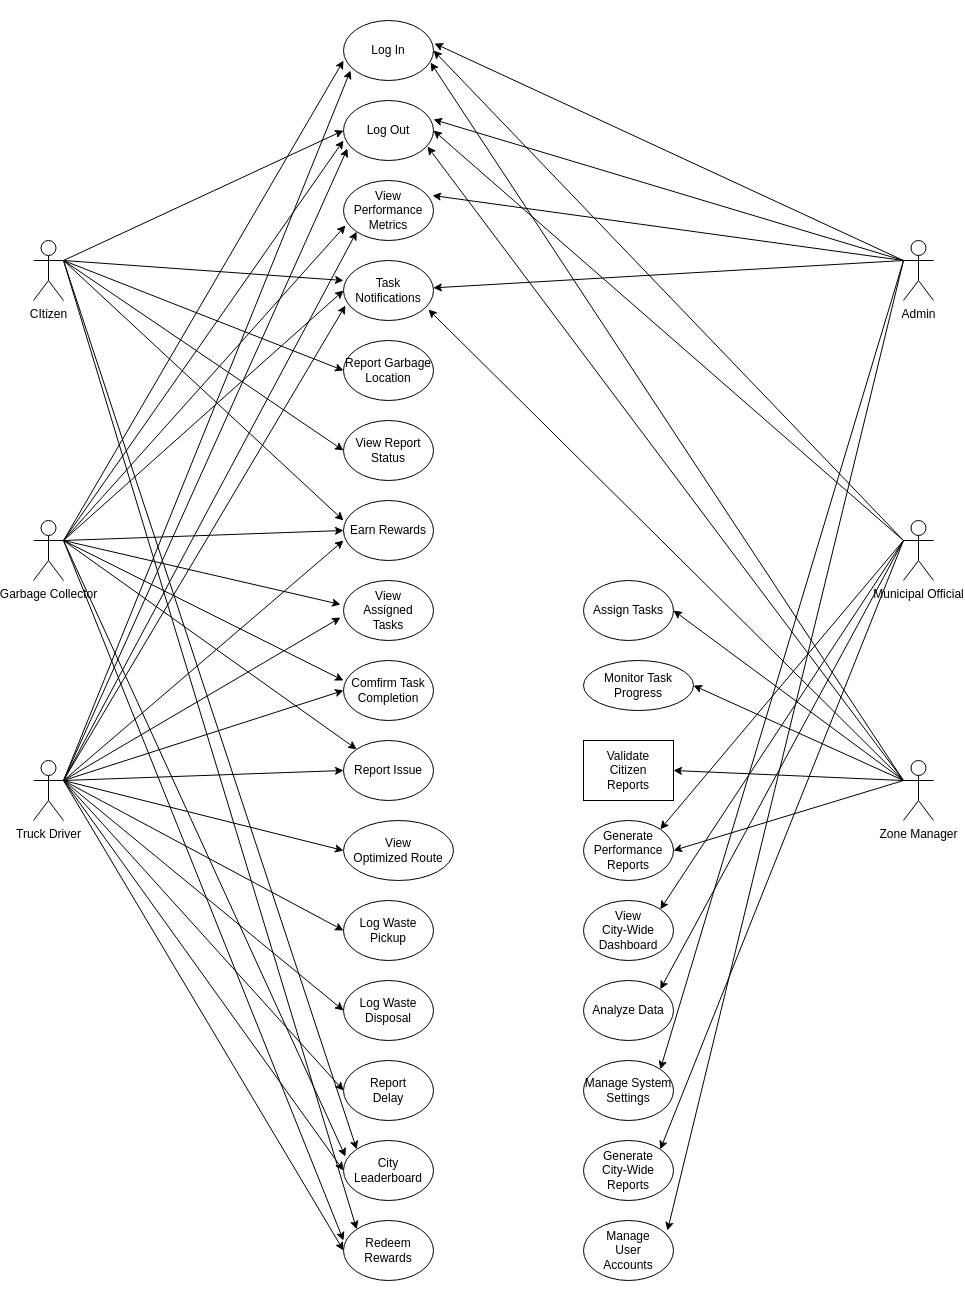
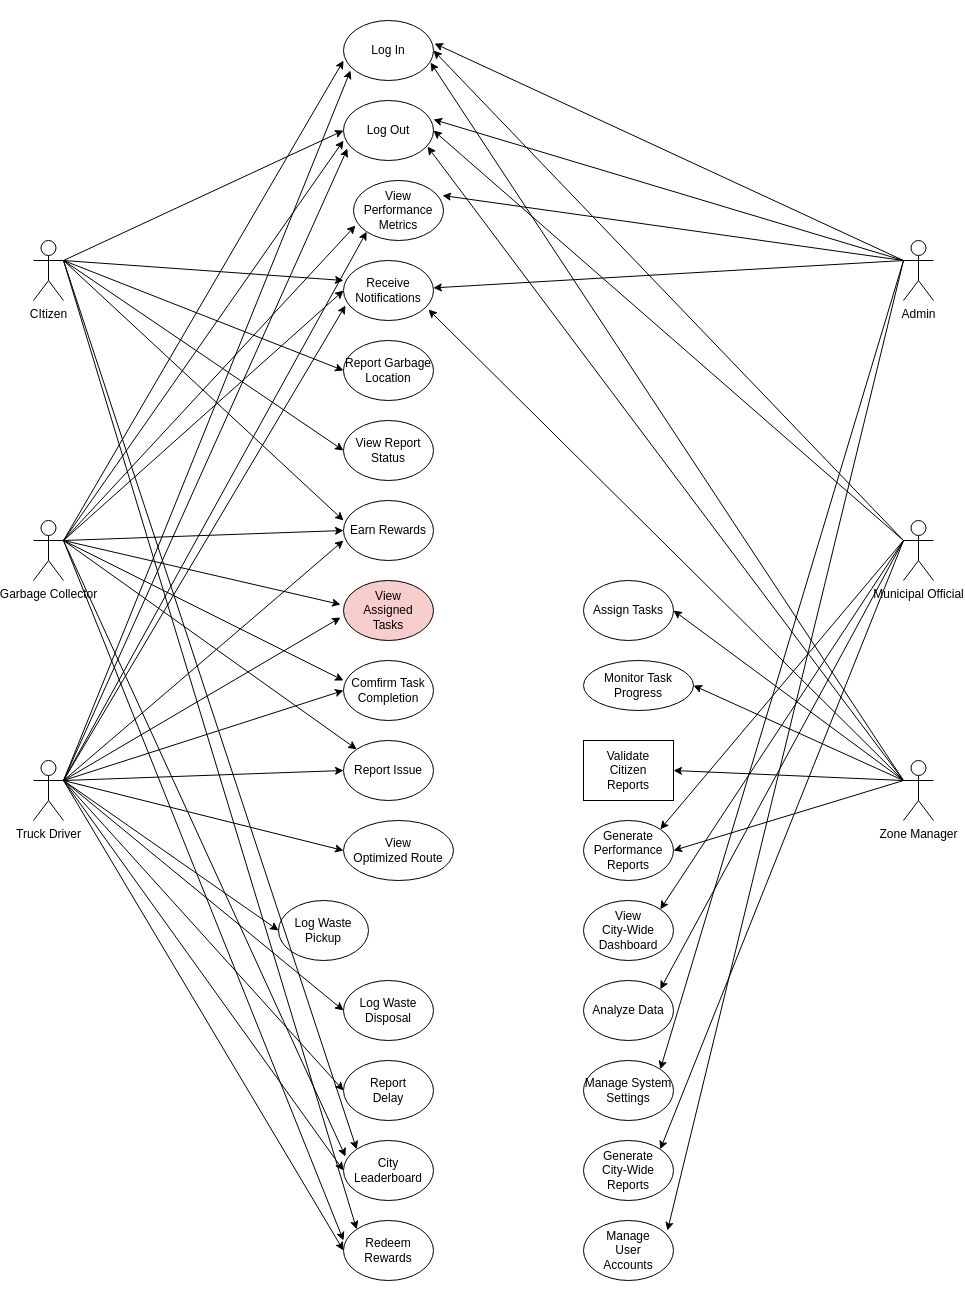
(389, 211) -> (399, 211)
(389, 291) -> (389, 291)
(389, 611) -> (389, 611)
(389, 931) -> (324, 931)
